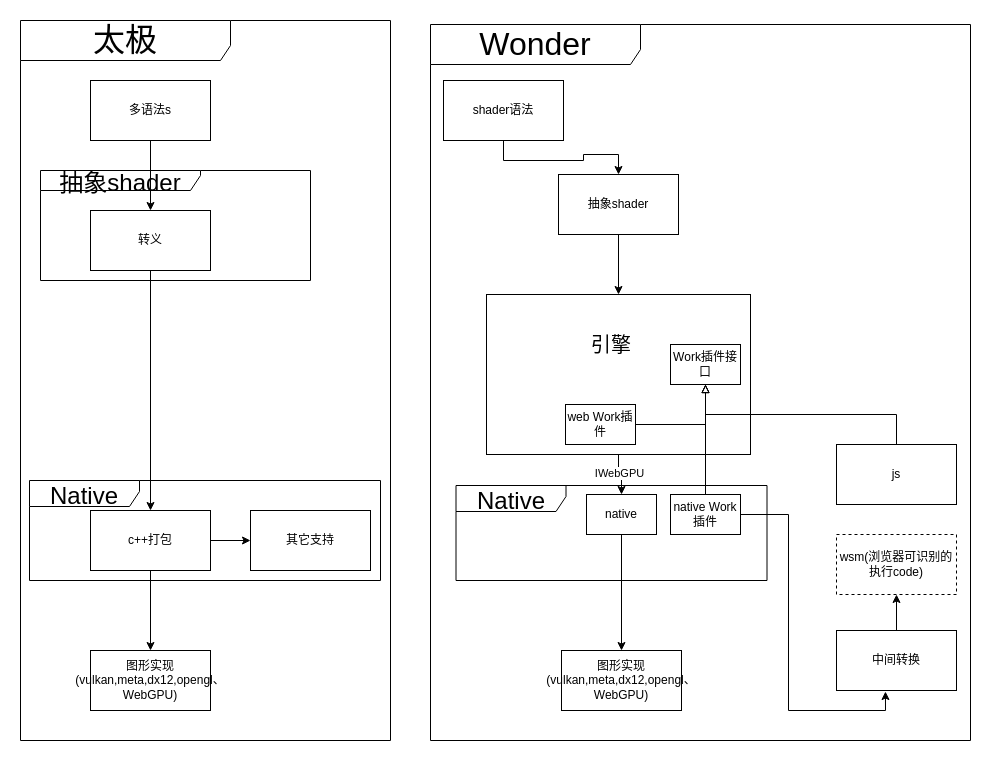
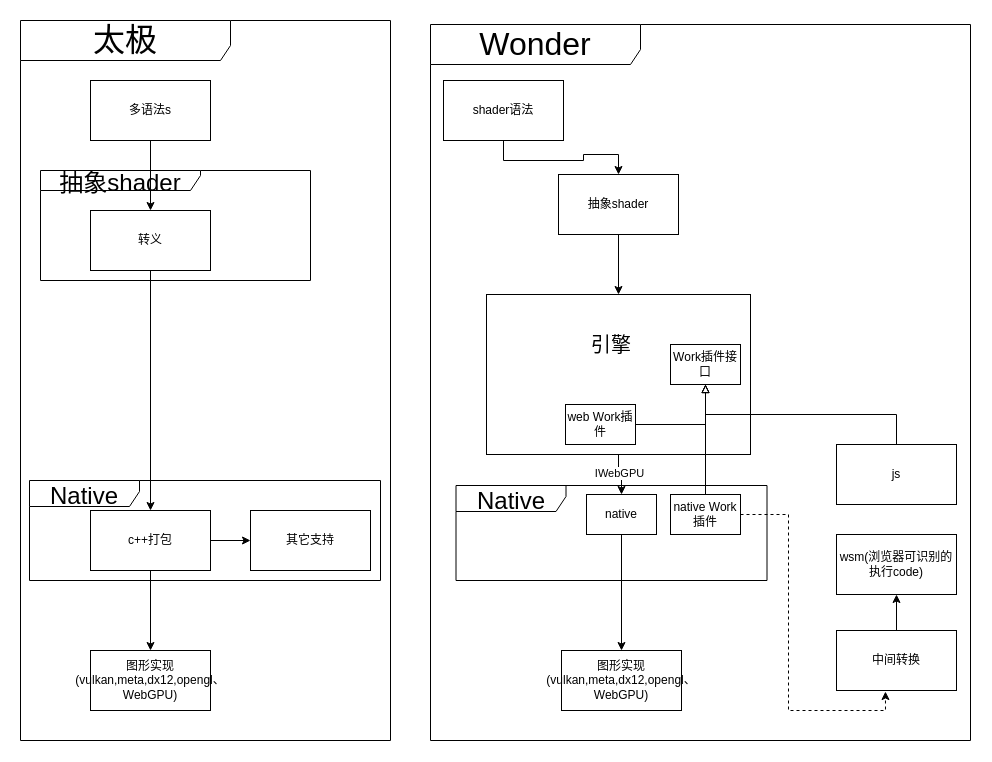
(897, 565) -> (897, 565)
(789, 644) -> (789, 644)
